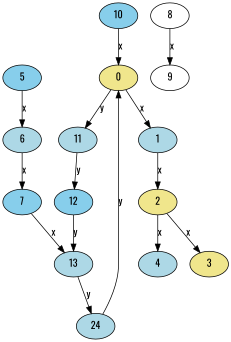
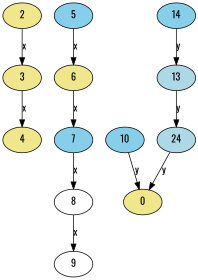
(121, 47) -> (137, 171)
(22, 140) -> (74, 78)
(78, 140) -> none
(158, 140) -> none
(74, 202) -> (176, 16)
(46, 230) -> (74, 167)
(158, 230) -> (22, 105)
(158, 264) -> (22, 140)
